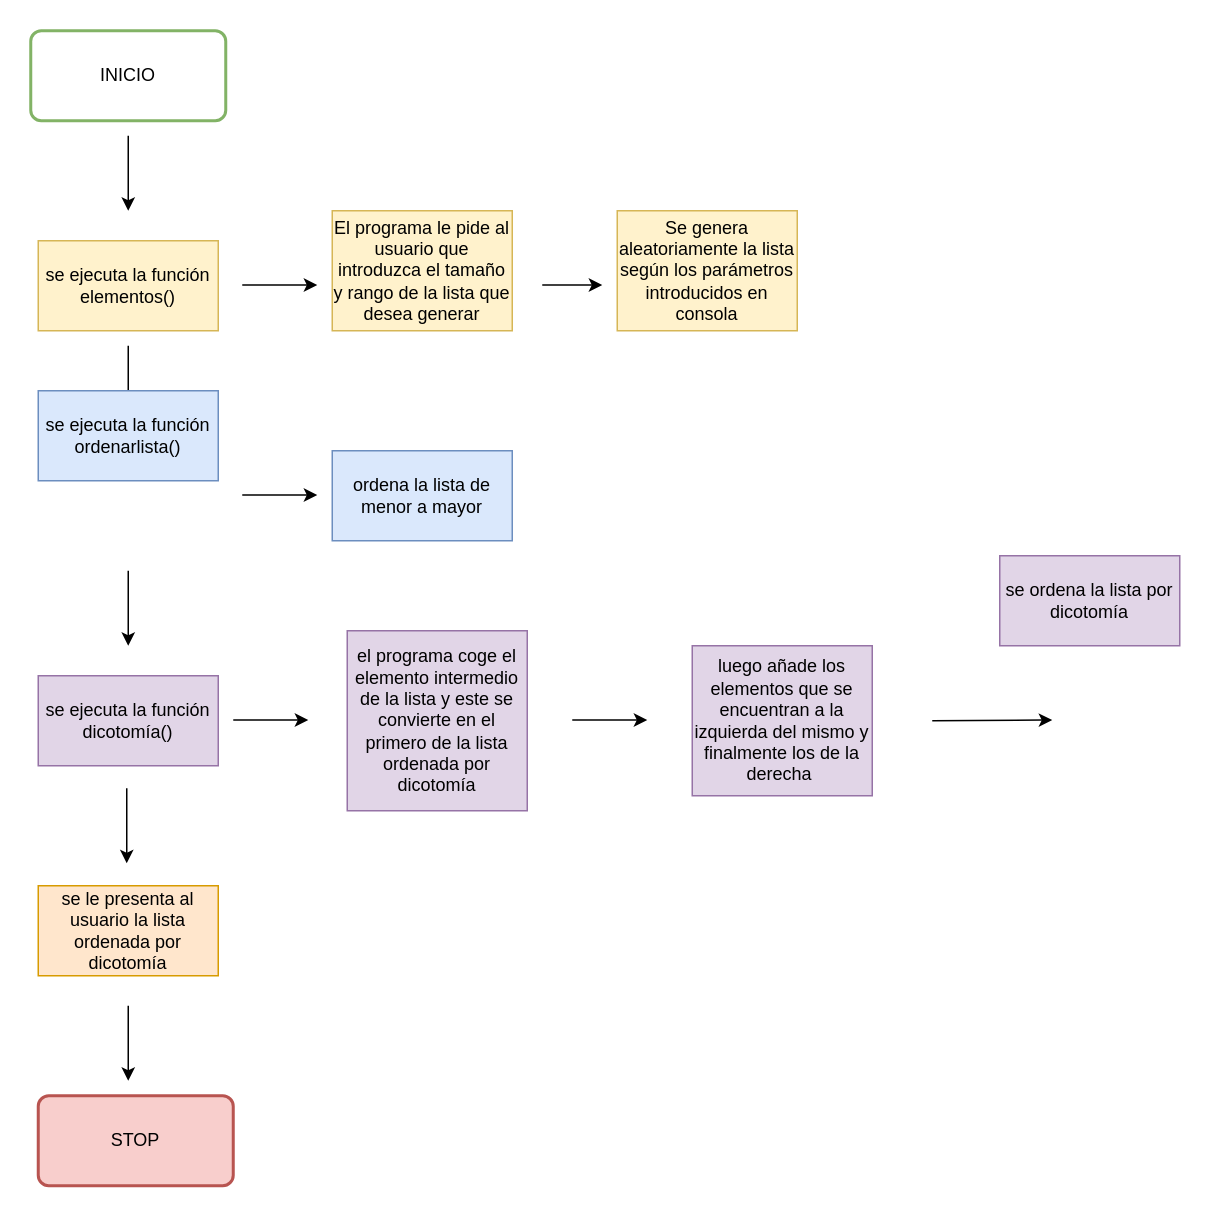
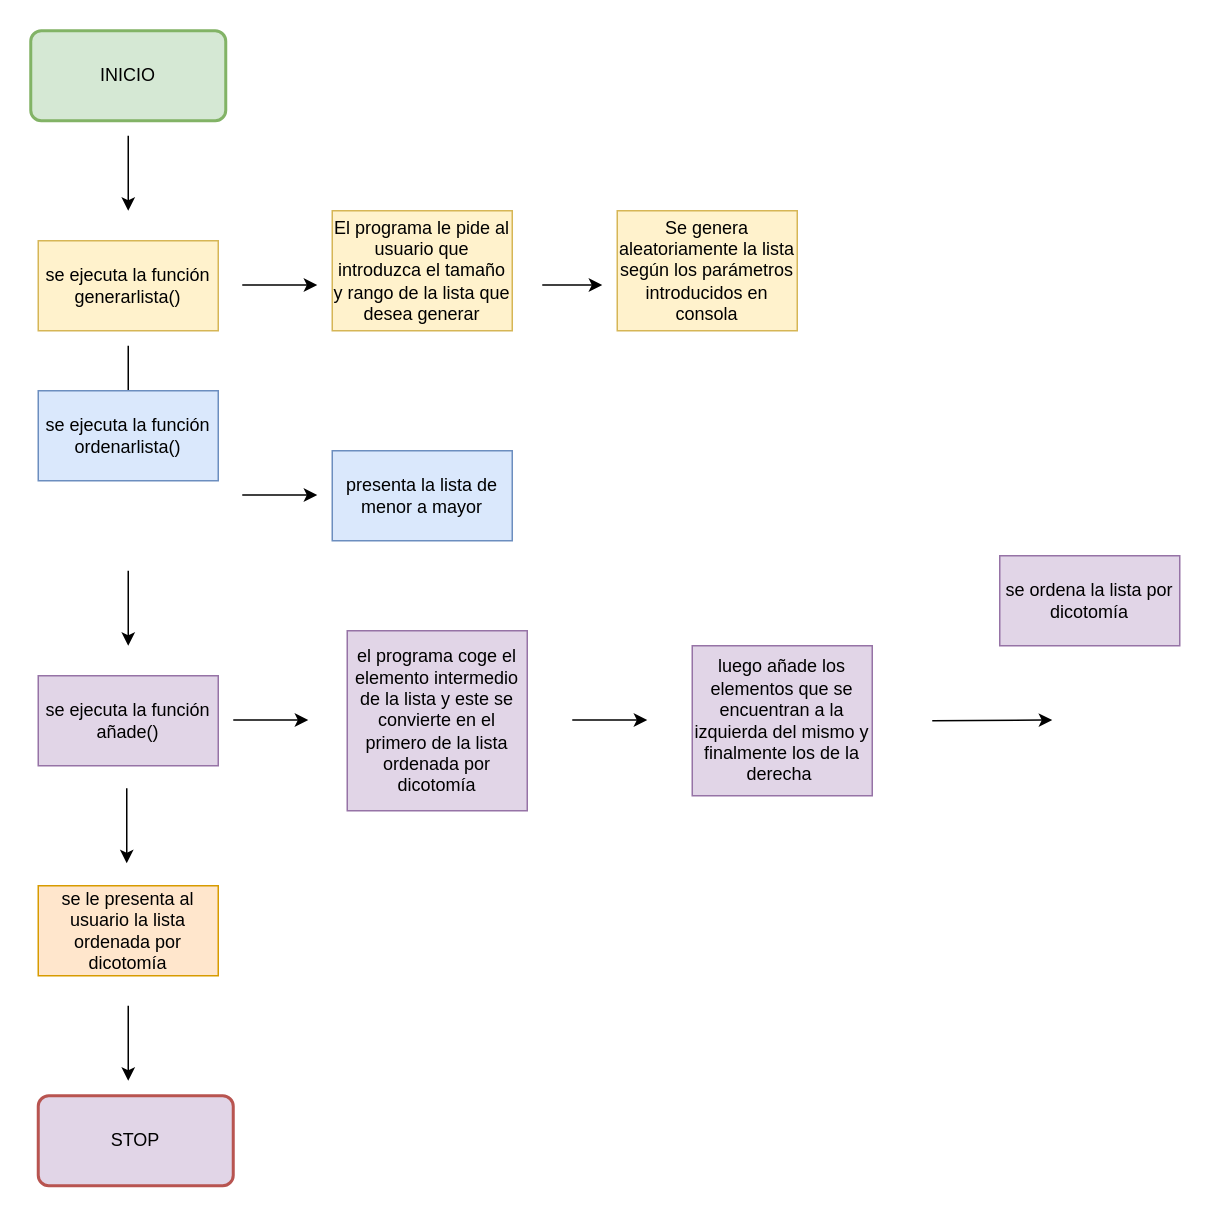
(128, 76) -> (128, 76)
(128, 286) -> (128, 286)
(422, 496) -> (422, 496)
(128, 721) -> (128, 721)
(136, 1141) -> (136, 1141)
